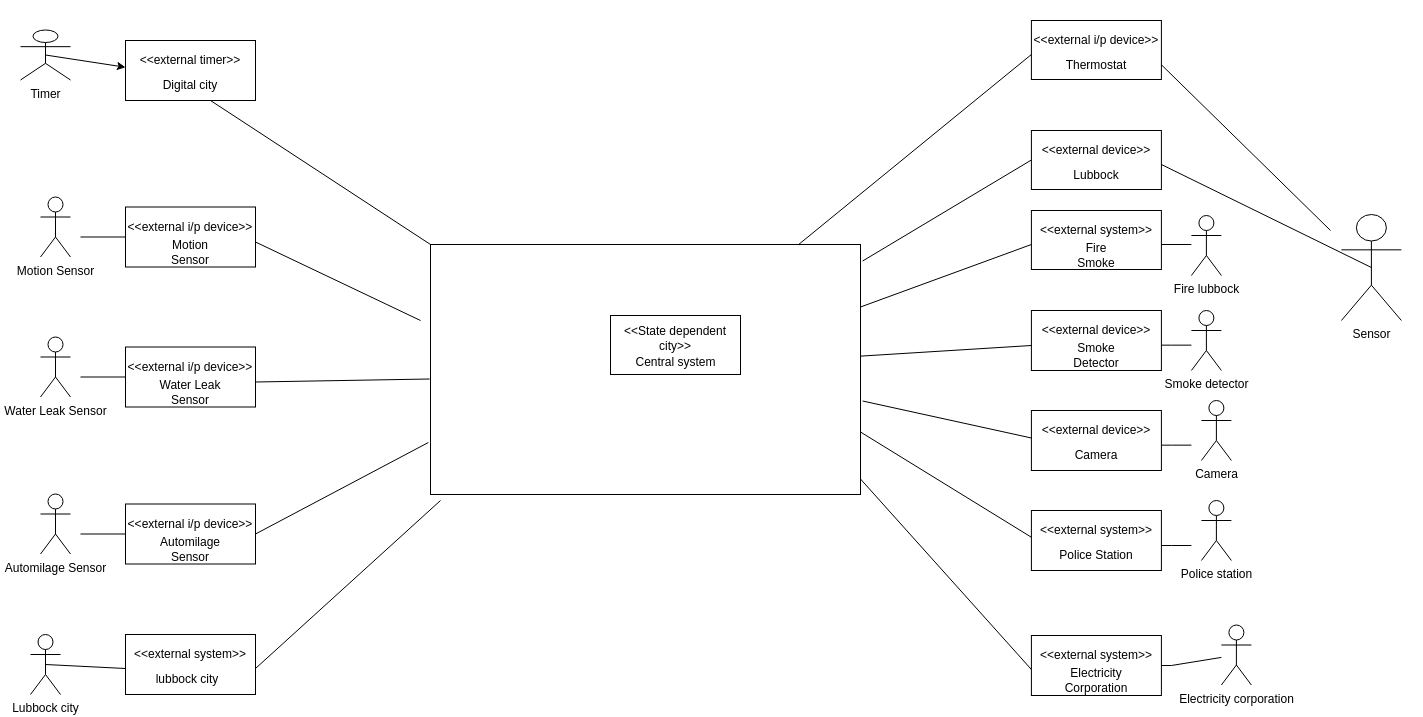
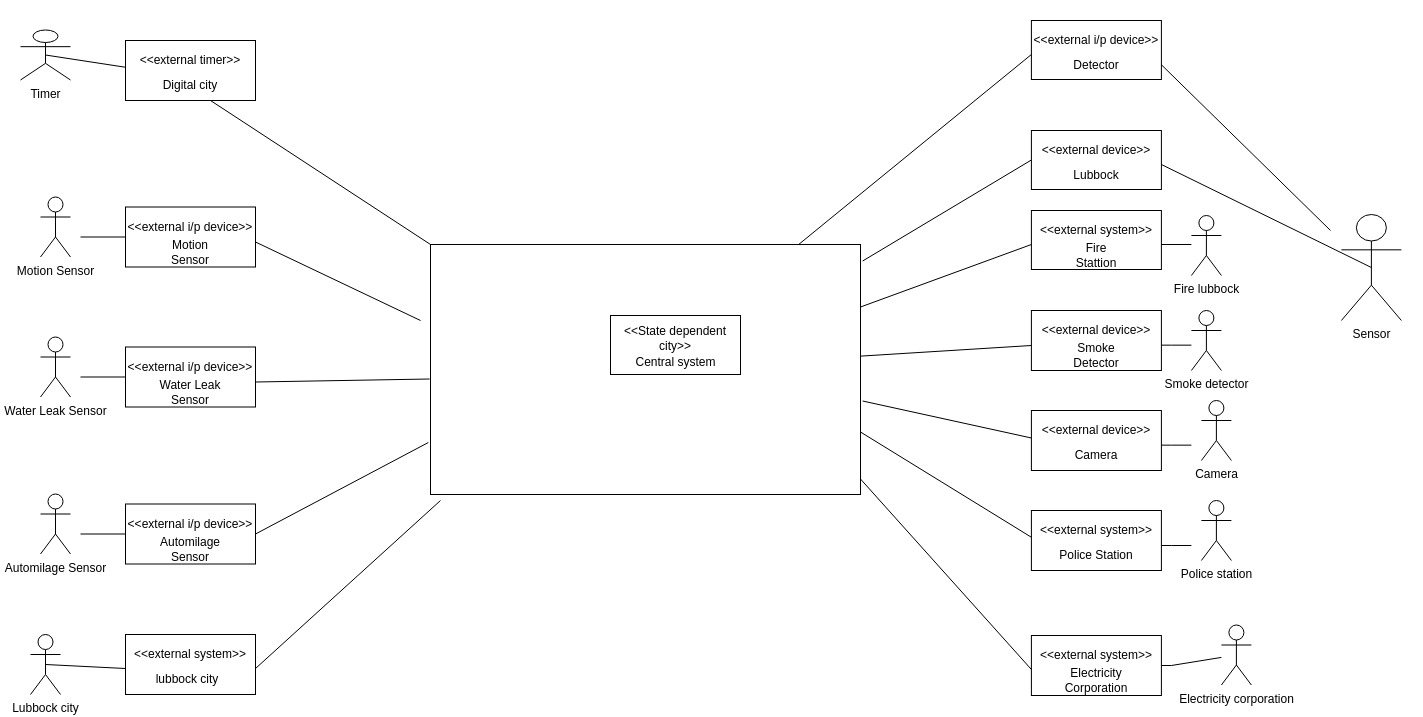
(117, 66) -> (120, 66)
(1097, 66) -> (1097, 66)
(1097, 256) -> (1097, 256)
